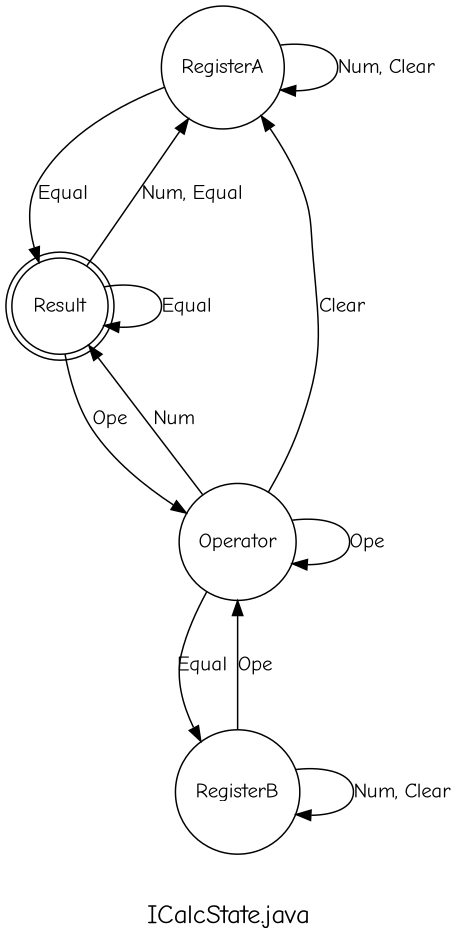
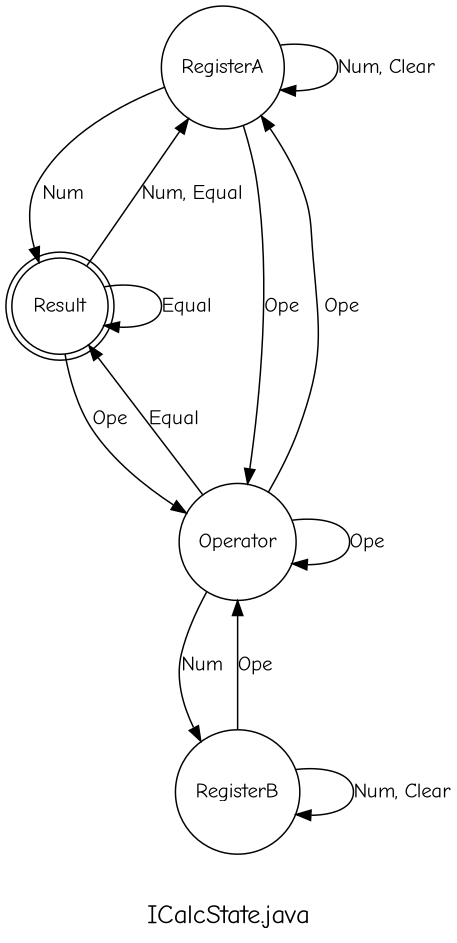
(63, 193) -> (63, 193)
none -> (264, 297)
(342, 306) -> (342, 306)
(174, 419) -> (174, 419)
(202, 665) -> (202, 665)
